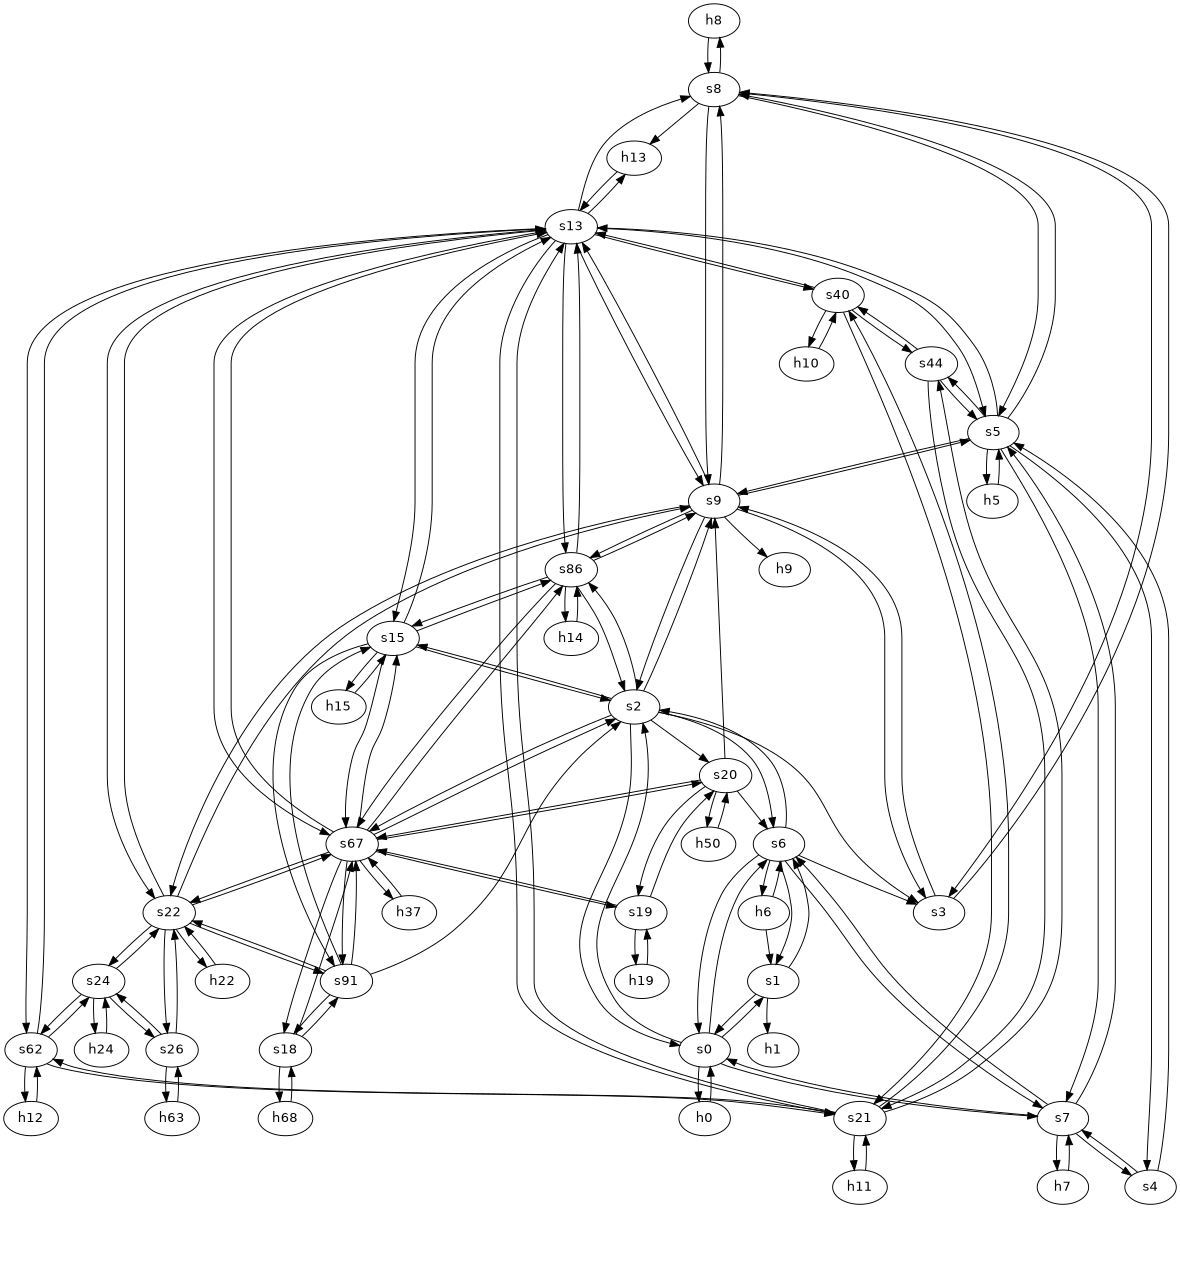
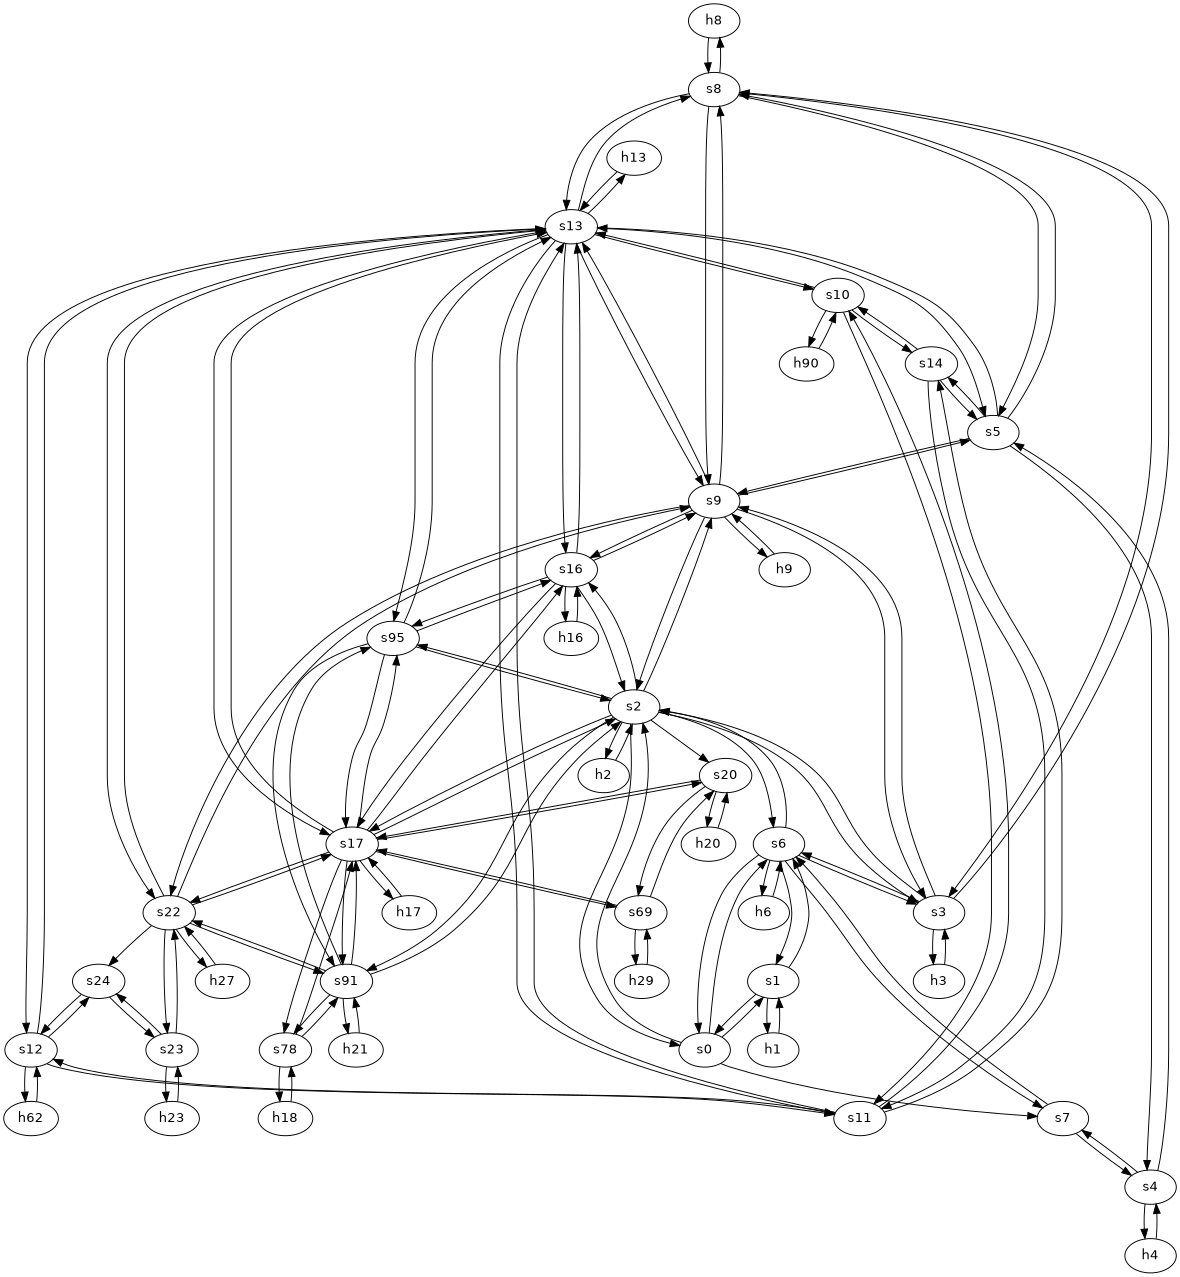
(678, 121) -> (607, 126)
(838, 295) -> (838, 295)
(807, 364) -> (807, 364)
(931, 364) -> (931, 364)
(992, 501) -> none
(571, 570) -> (571, 570)
(393, 638) -> (393, 638)
(571, 638) -> (571, 638)
(720, 643) -> (757, 537)
(339, 707) -> none
(1098, 762) -> none
(1115, 771) -> none
none -> (818, 775)
none -> (604, 776)
(749, 806) -> (865, 878)
(352, 844) -> (352, 844)
(708, 844) -> (708, 844)
none -> (500, 848)
(409, 913) -> (409, 913)
(641, 913) -> (641, 913)
(768, 942) -> (780, 1020)
(135, 952) -> none
(223, 981) -> (223, 981)
(642, 981) -> (642, 981)
none -> (939, 981)
(31, 1050) -> (31, 1050)
(102, 1050) -> none
(172, 1050) -> (172, 1050)
(285, 1050) -> (285, 1050)
none -> (356, 1050)
(885, 1098) -> none
(31, 1119) -> (31, 1119)
(172, 1119) -> (172, 1119)
(285, 1119) -> (285, 1119)
(705, 1119) -> none
(860, 1119) -> (860, 1119)
(860, 1187) -> none
(1063, 1187) -> none
none -> (1151, 1256)
